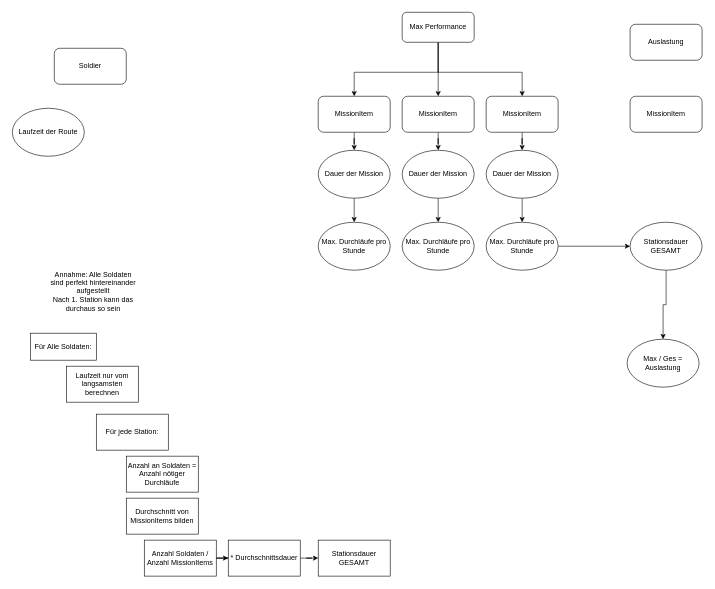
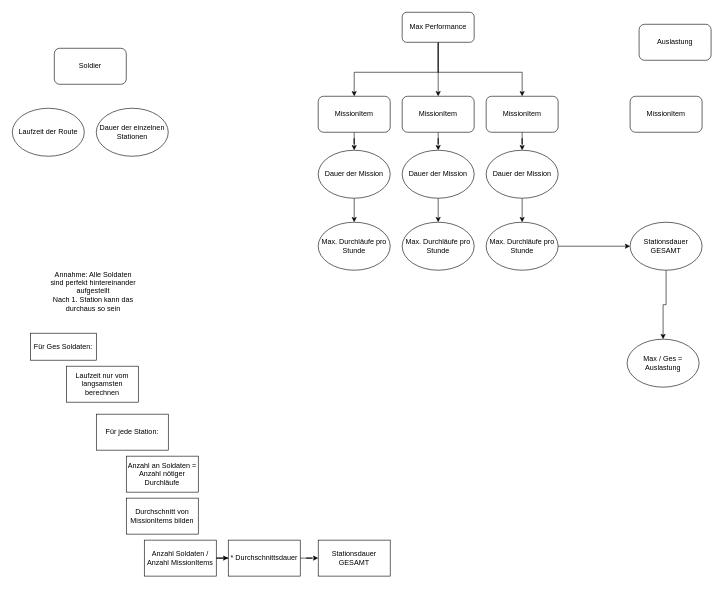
(666, 42) -> (675, 42)
none -> (132, 132)
(63, 347) -> (63, 347)
